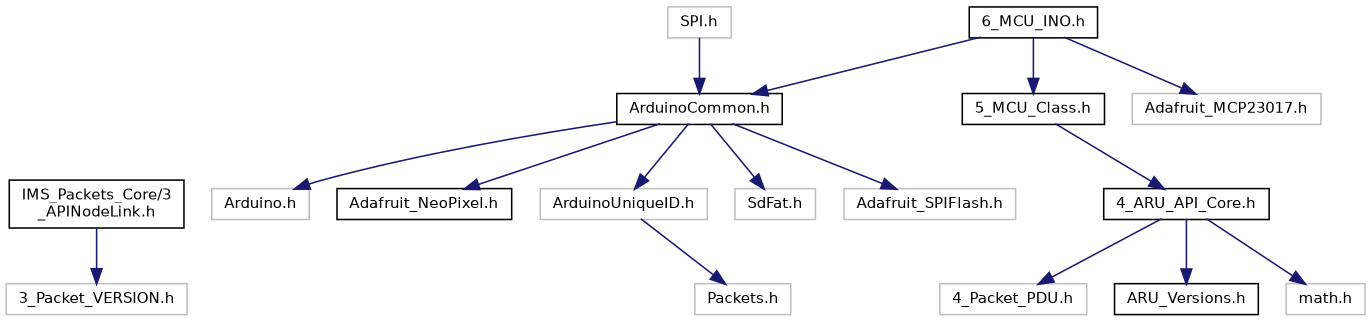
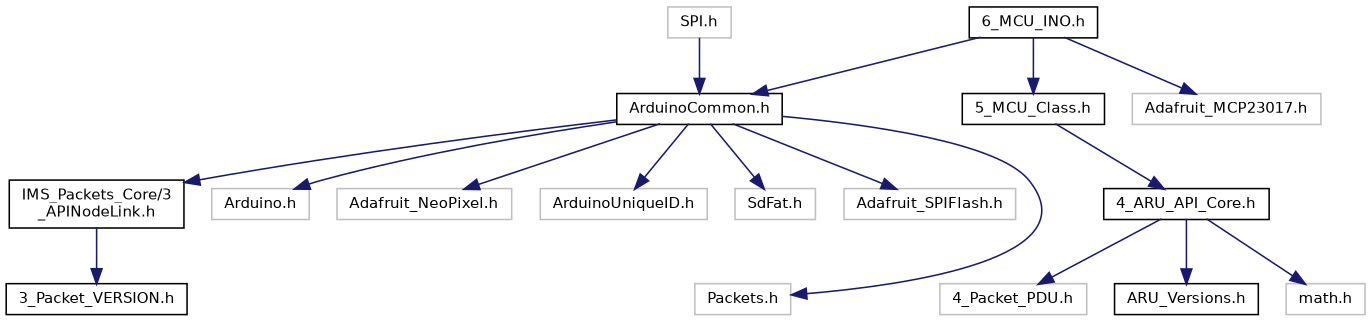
none -> (408, 147)
(424, 204) -> (424, 204)
(677, 247) -> (1037, 197)
(97, 299) -> (97, 299)
